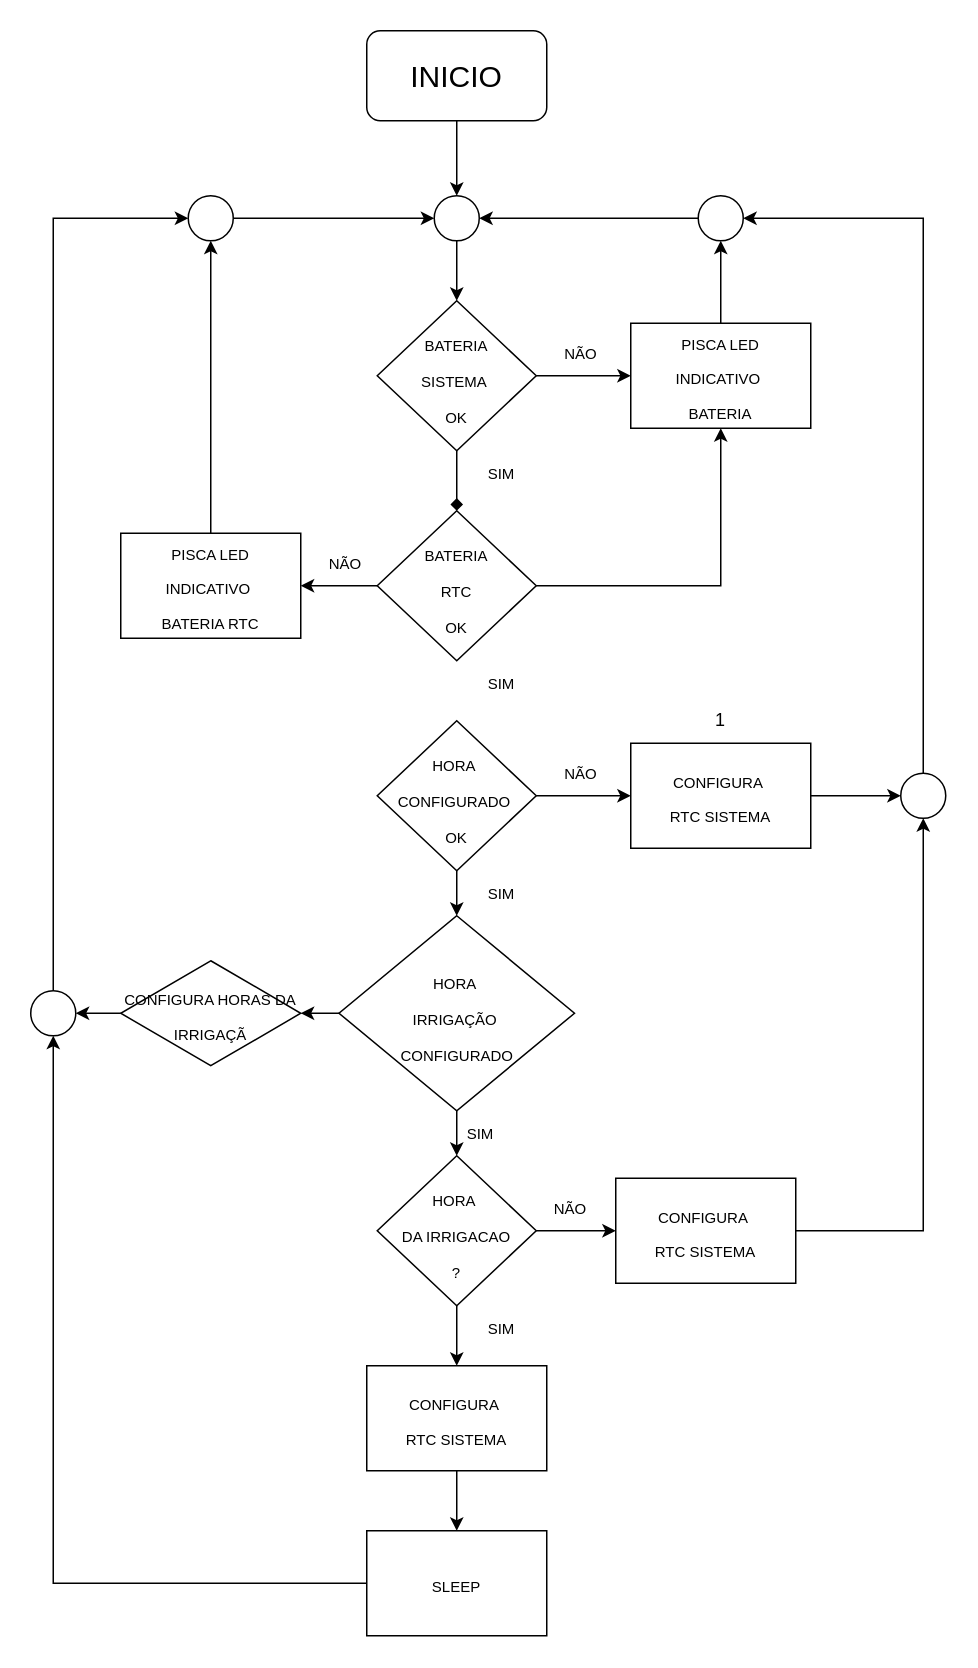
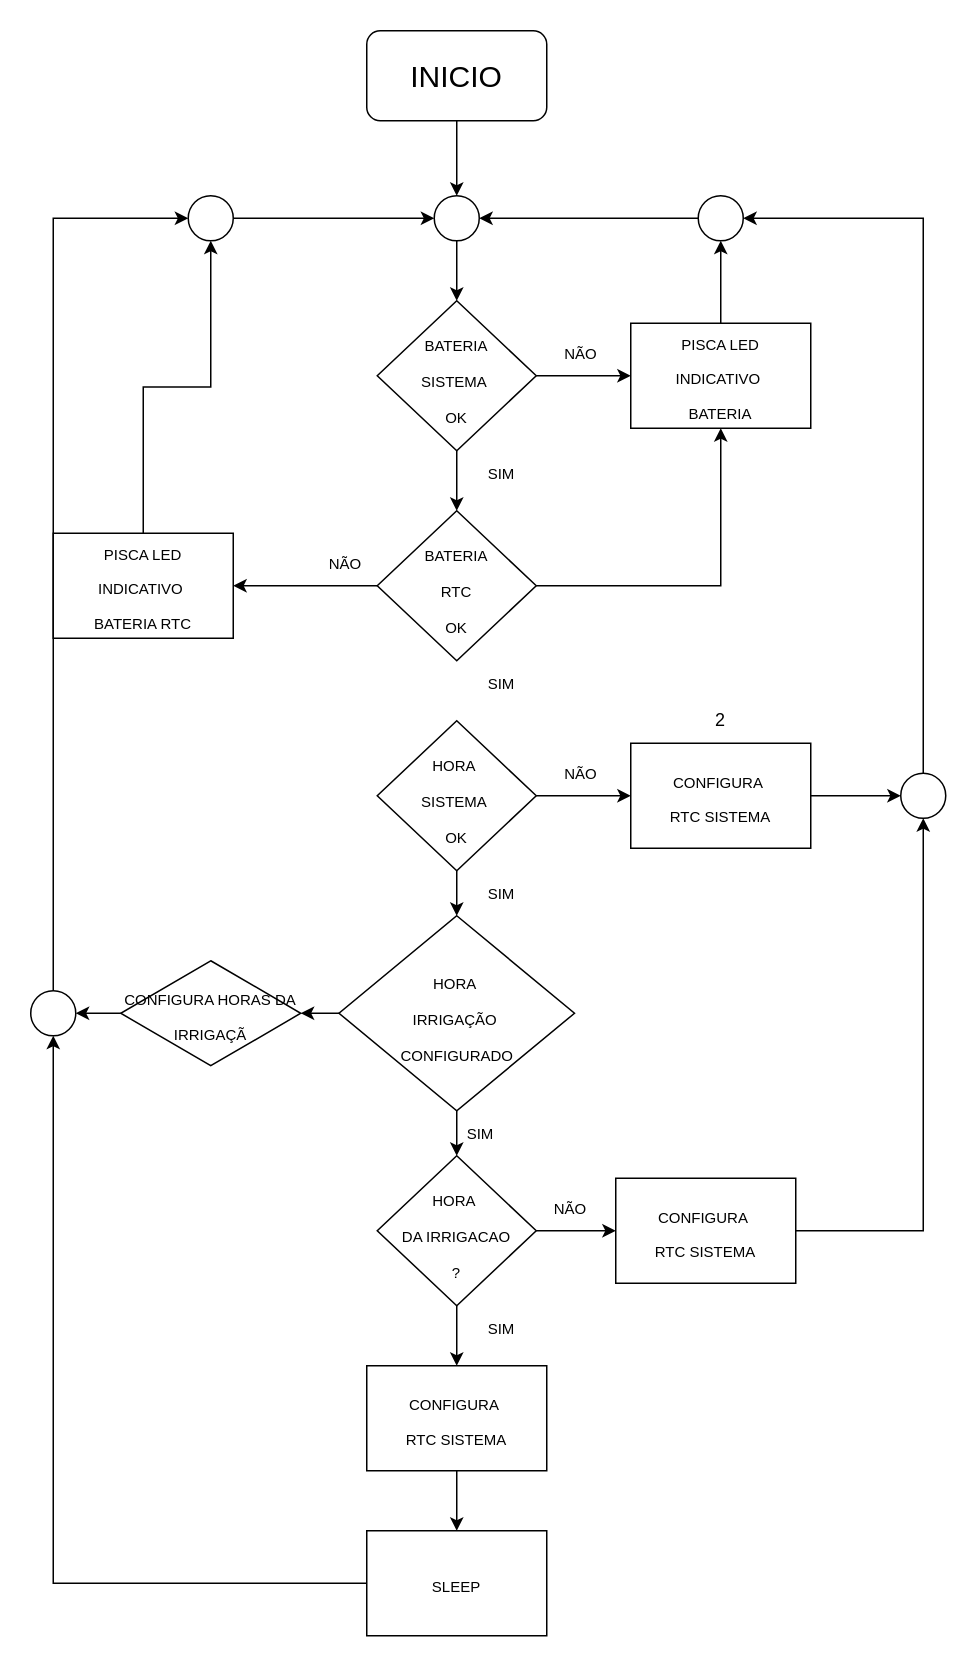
(457, 498) -> (457, 499)
(211, 586) -> (143, 586)
(721, 721) -> (721, 721)
(457, 796) -> (457, 796)
